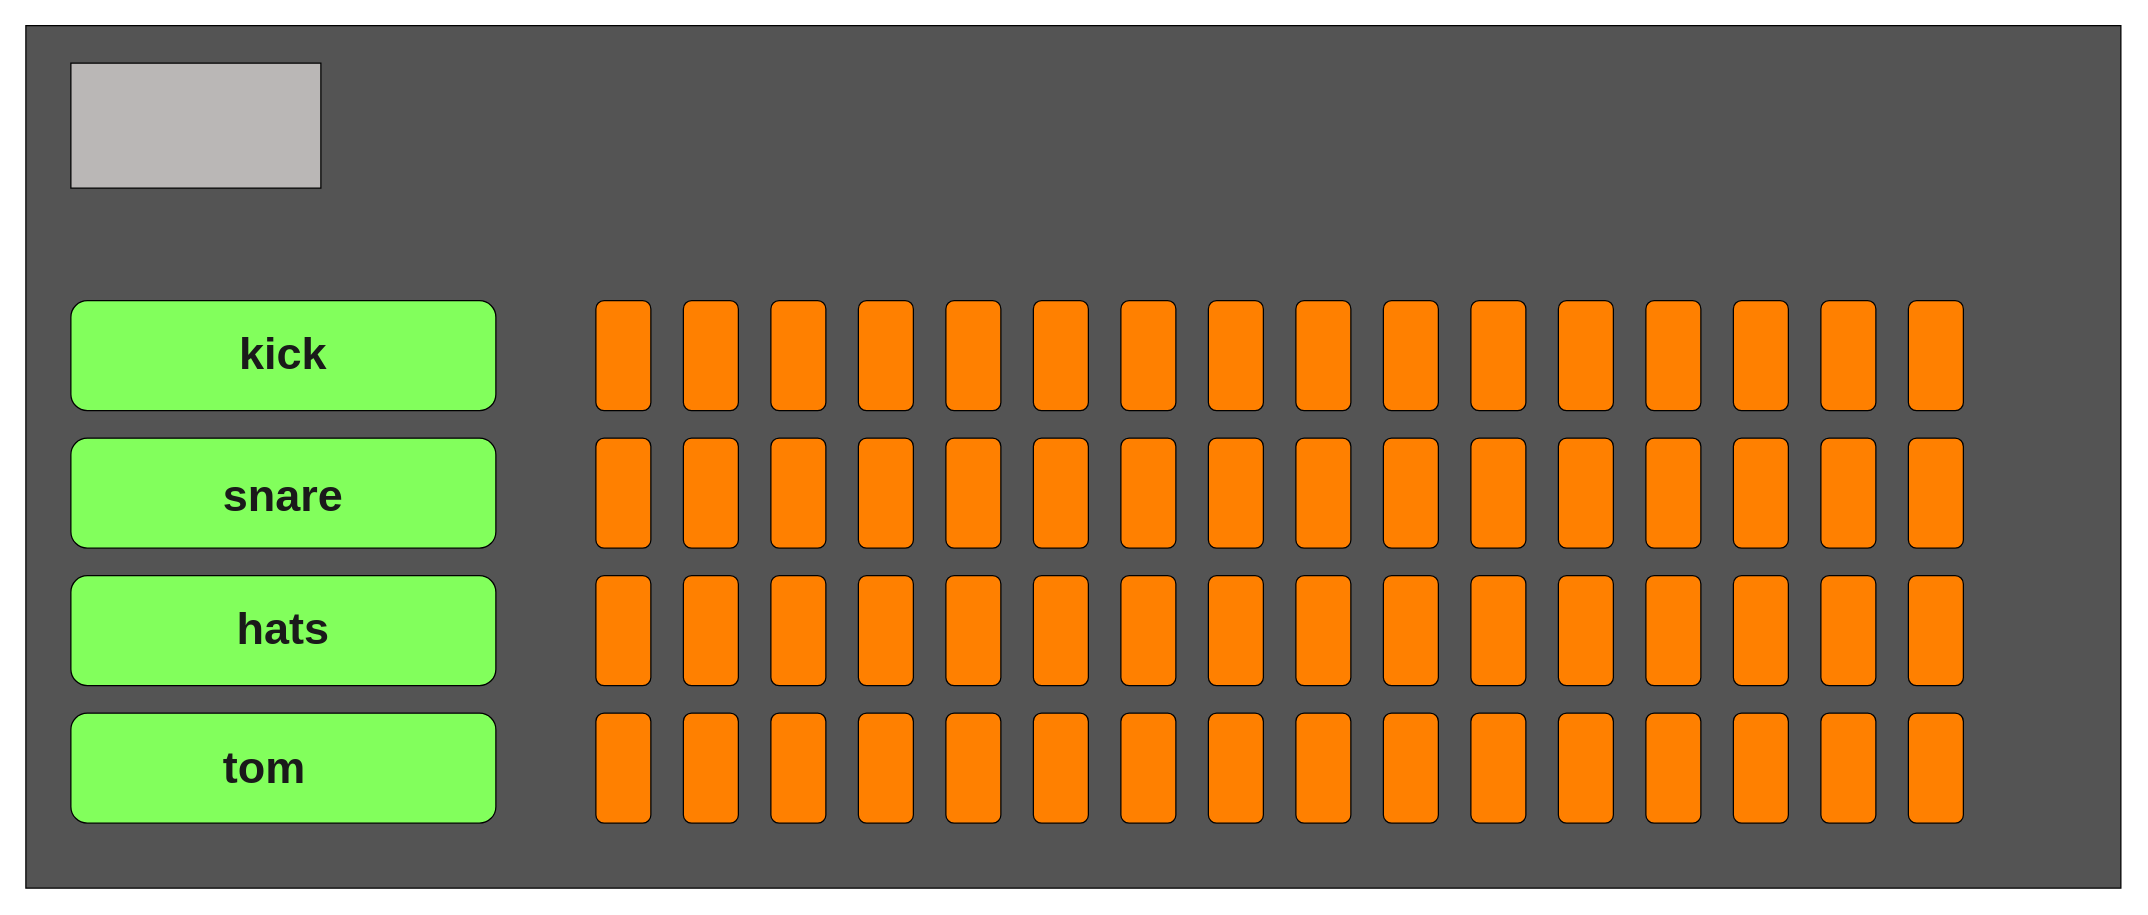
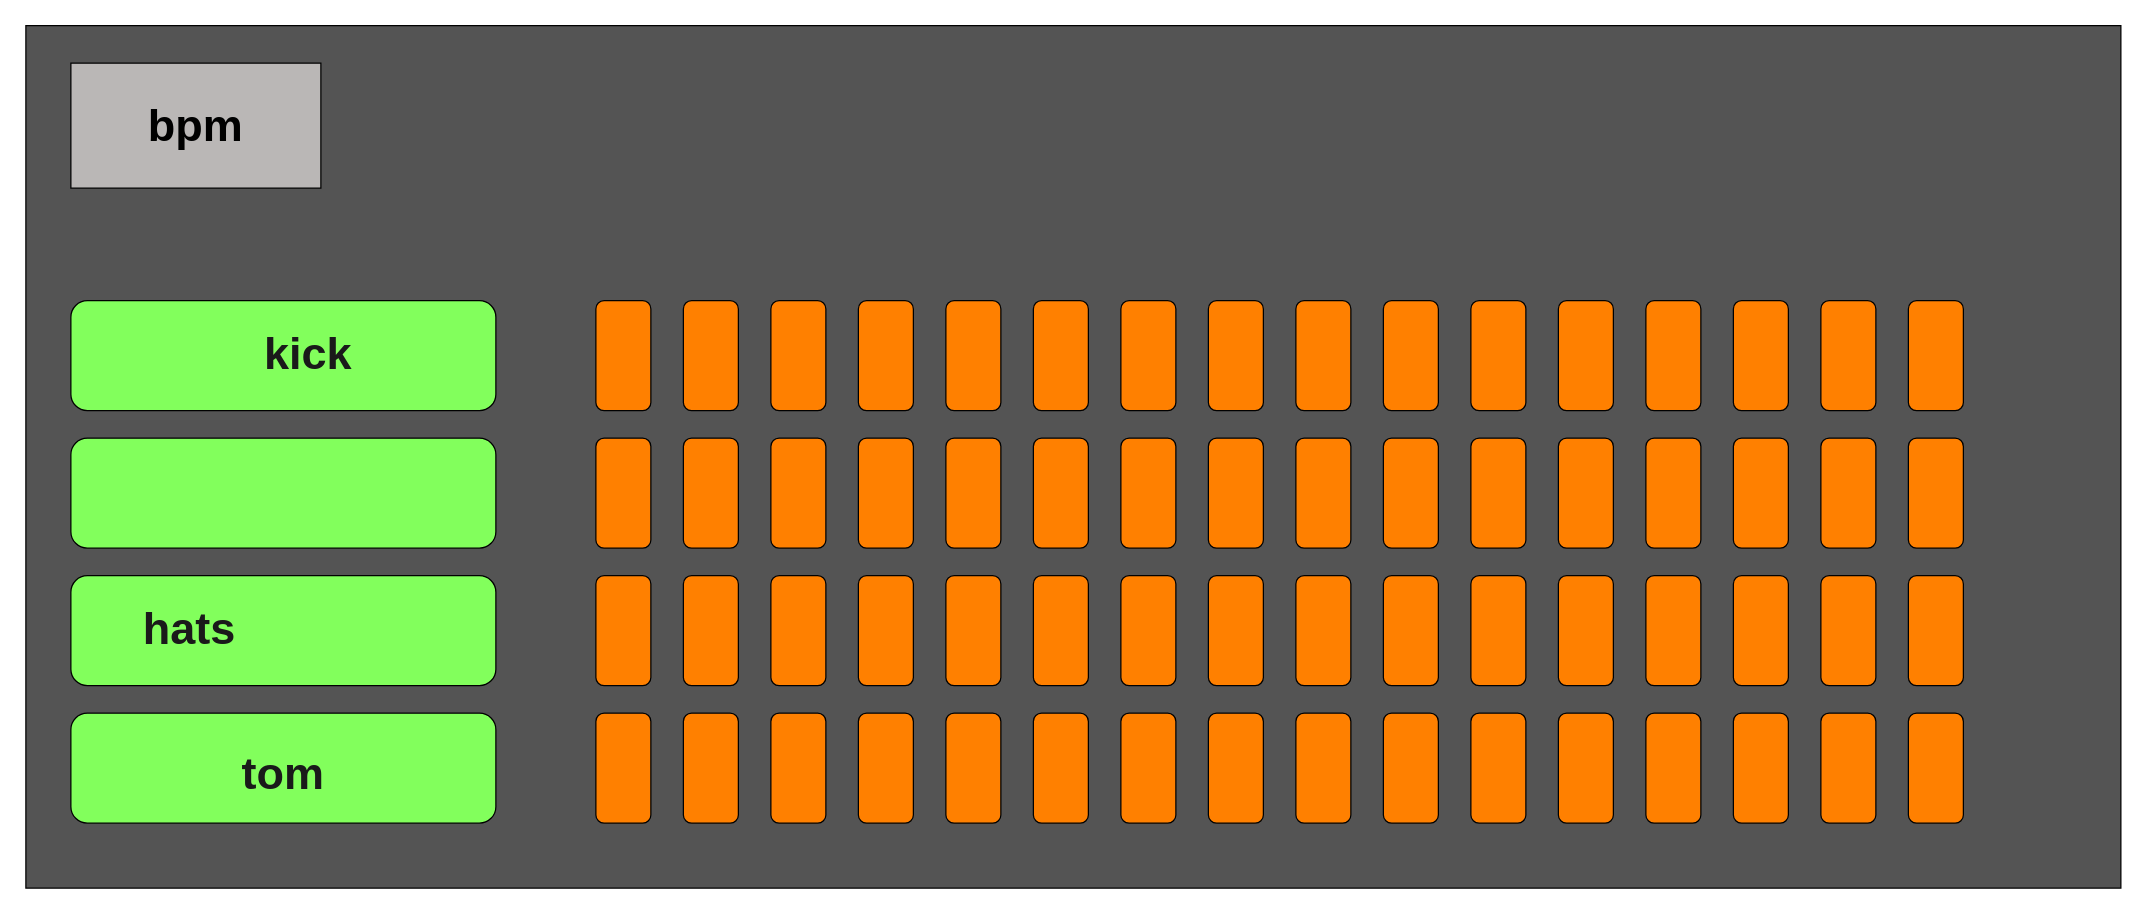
none -> (196, 126)
(283, 353) -> (308, 353)
(283, 496) -> none
(283, 628) -> (189, 628)
(264, 767) -> (283, 773)
